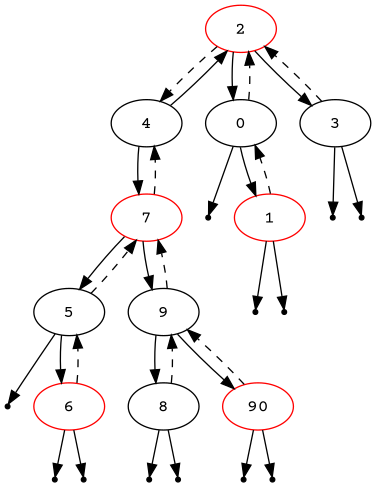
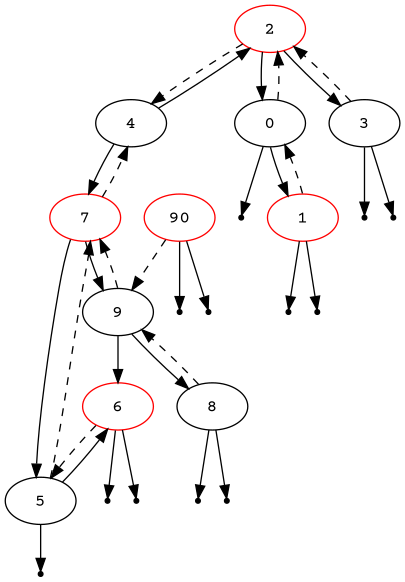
(200, 358) -> (118, 353)
